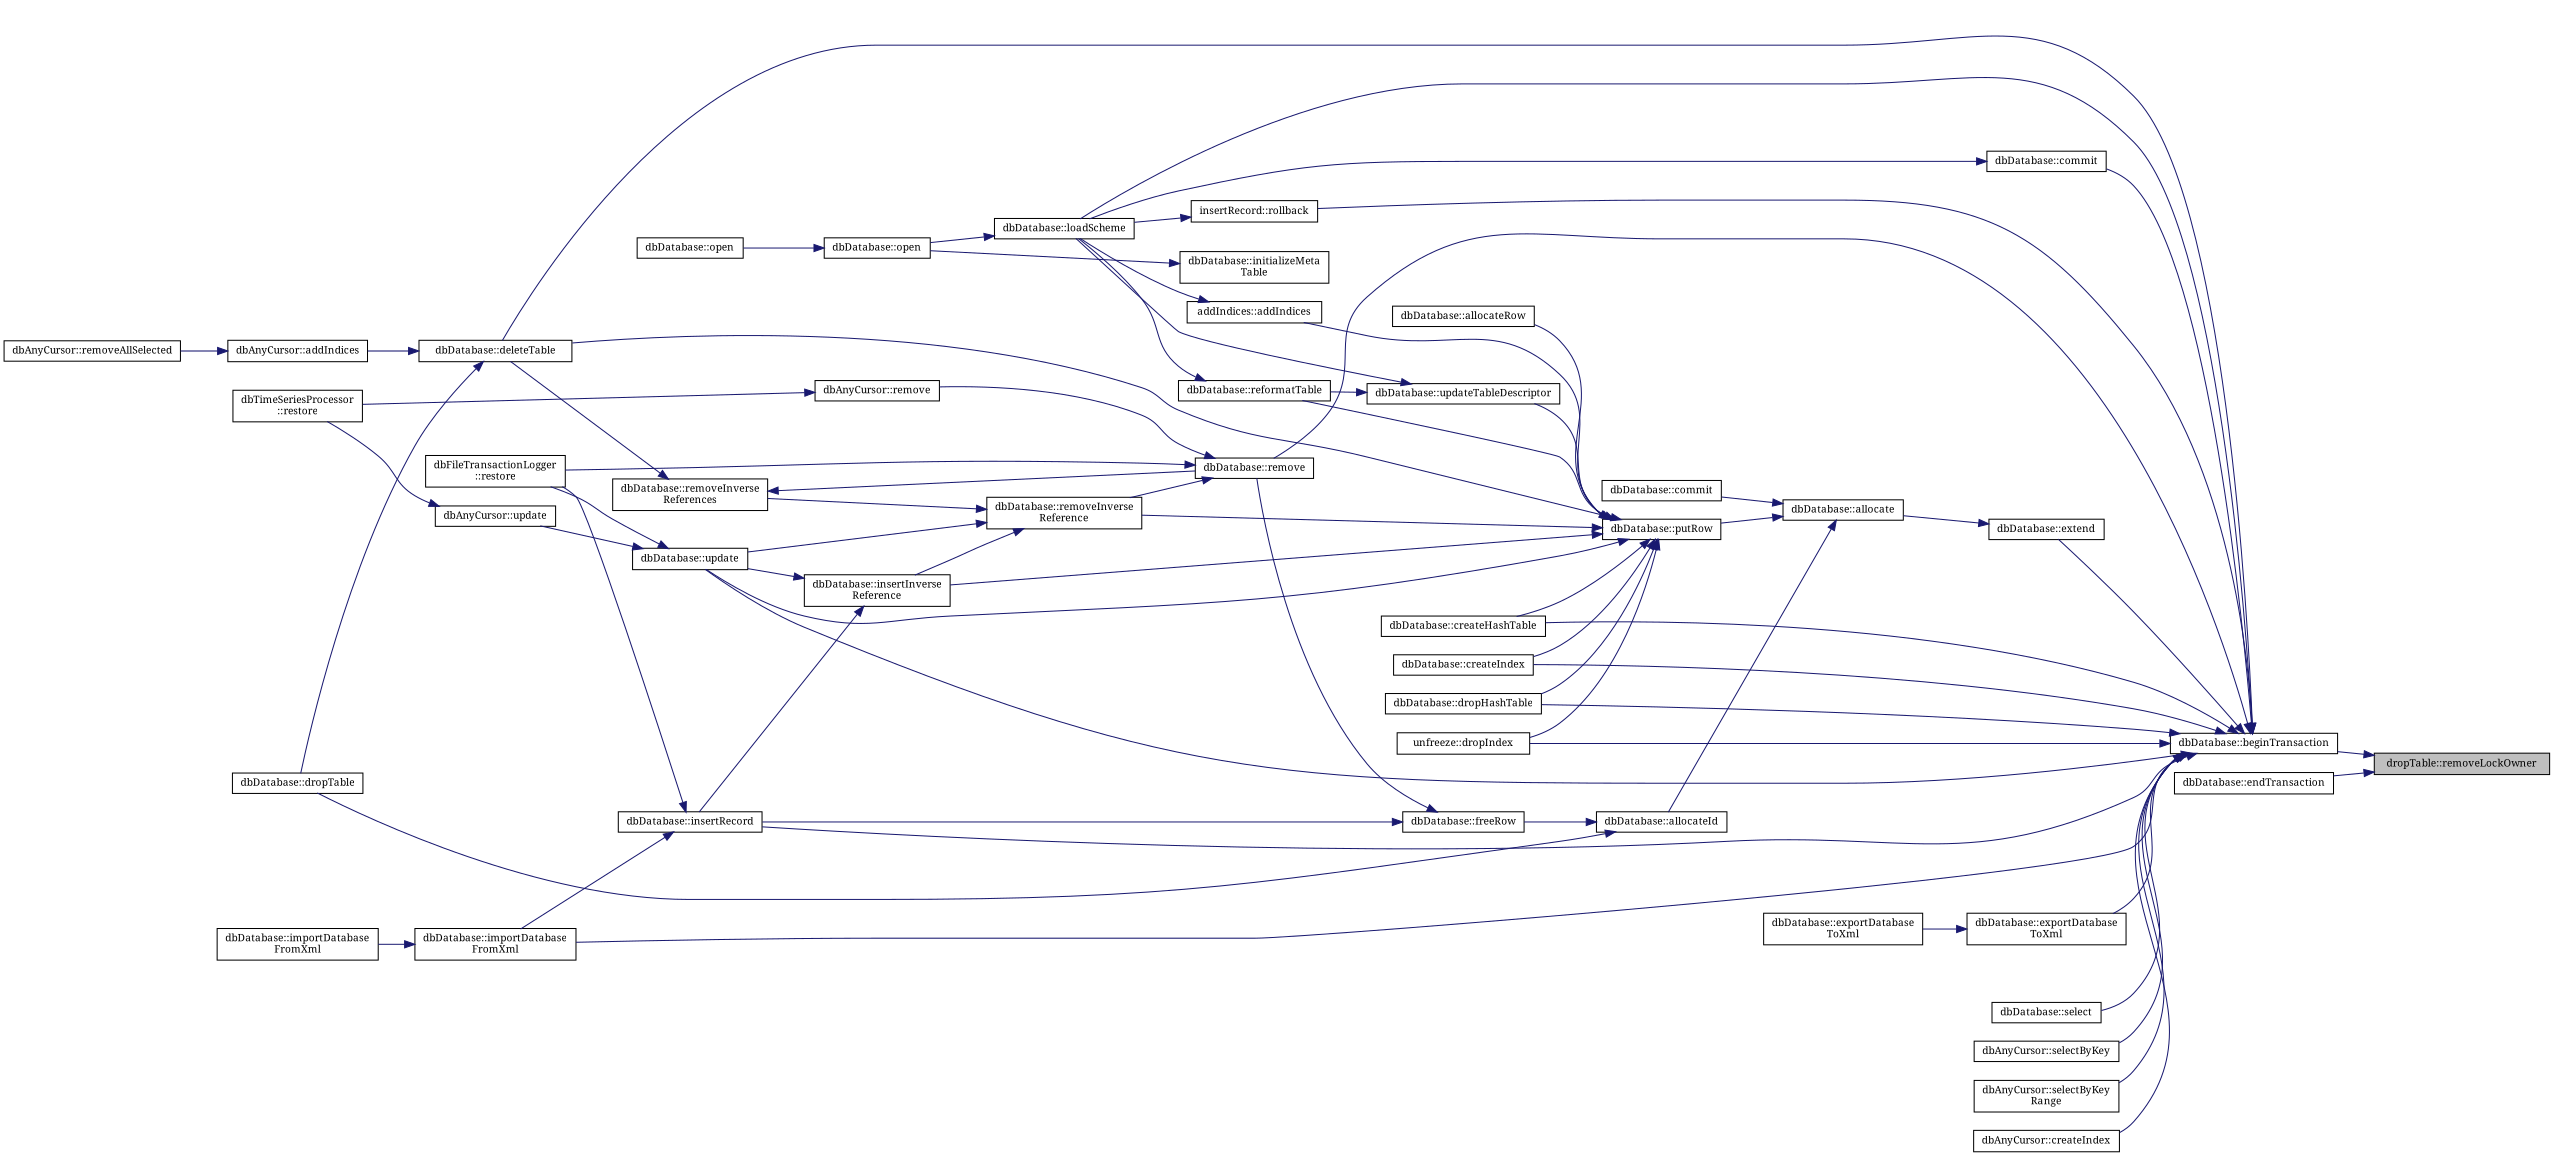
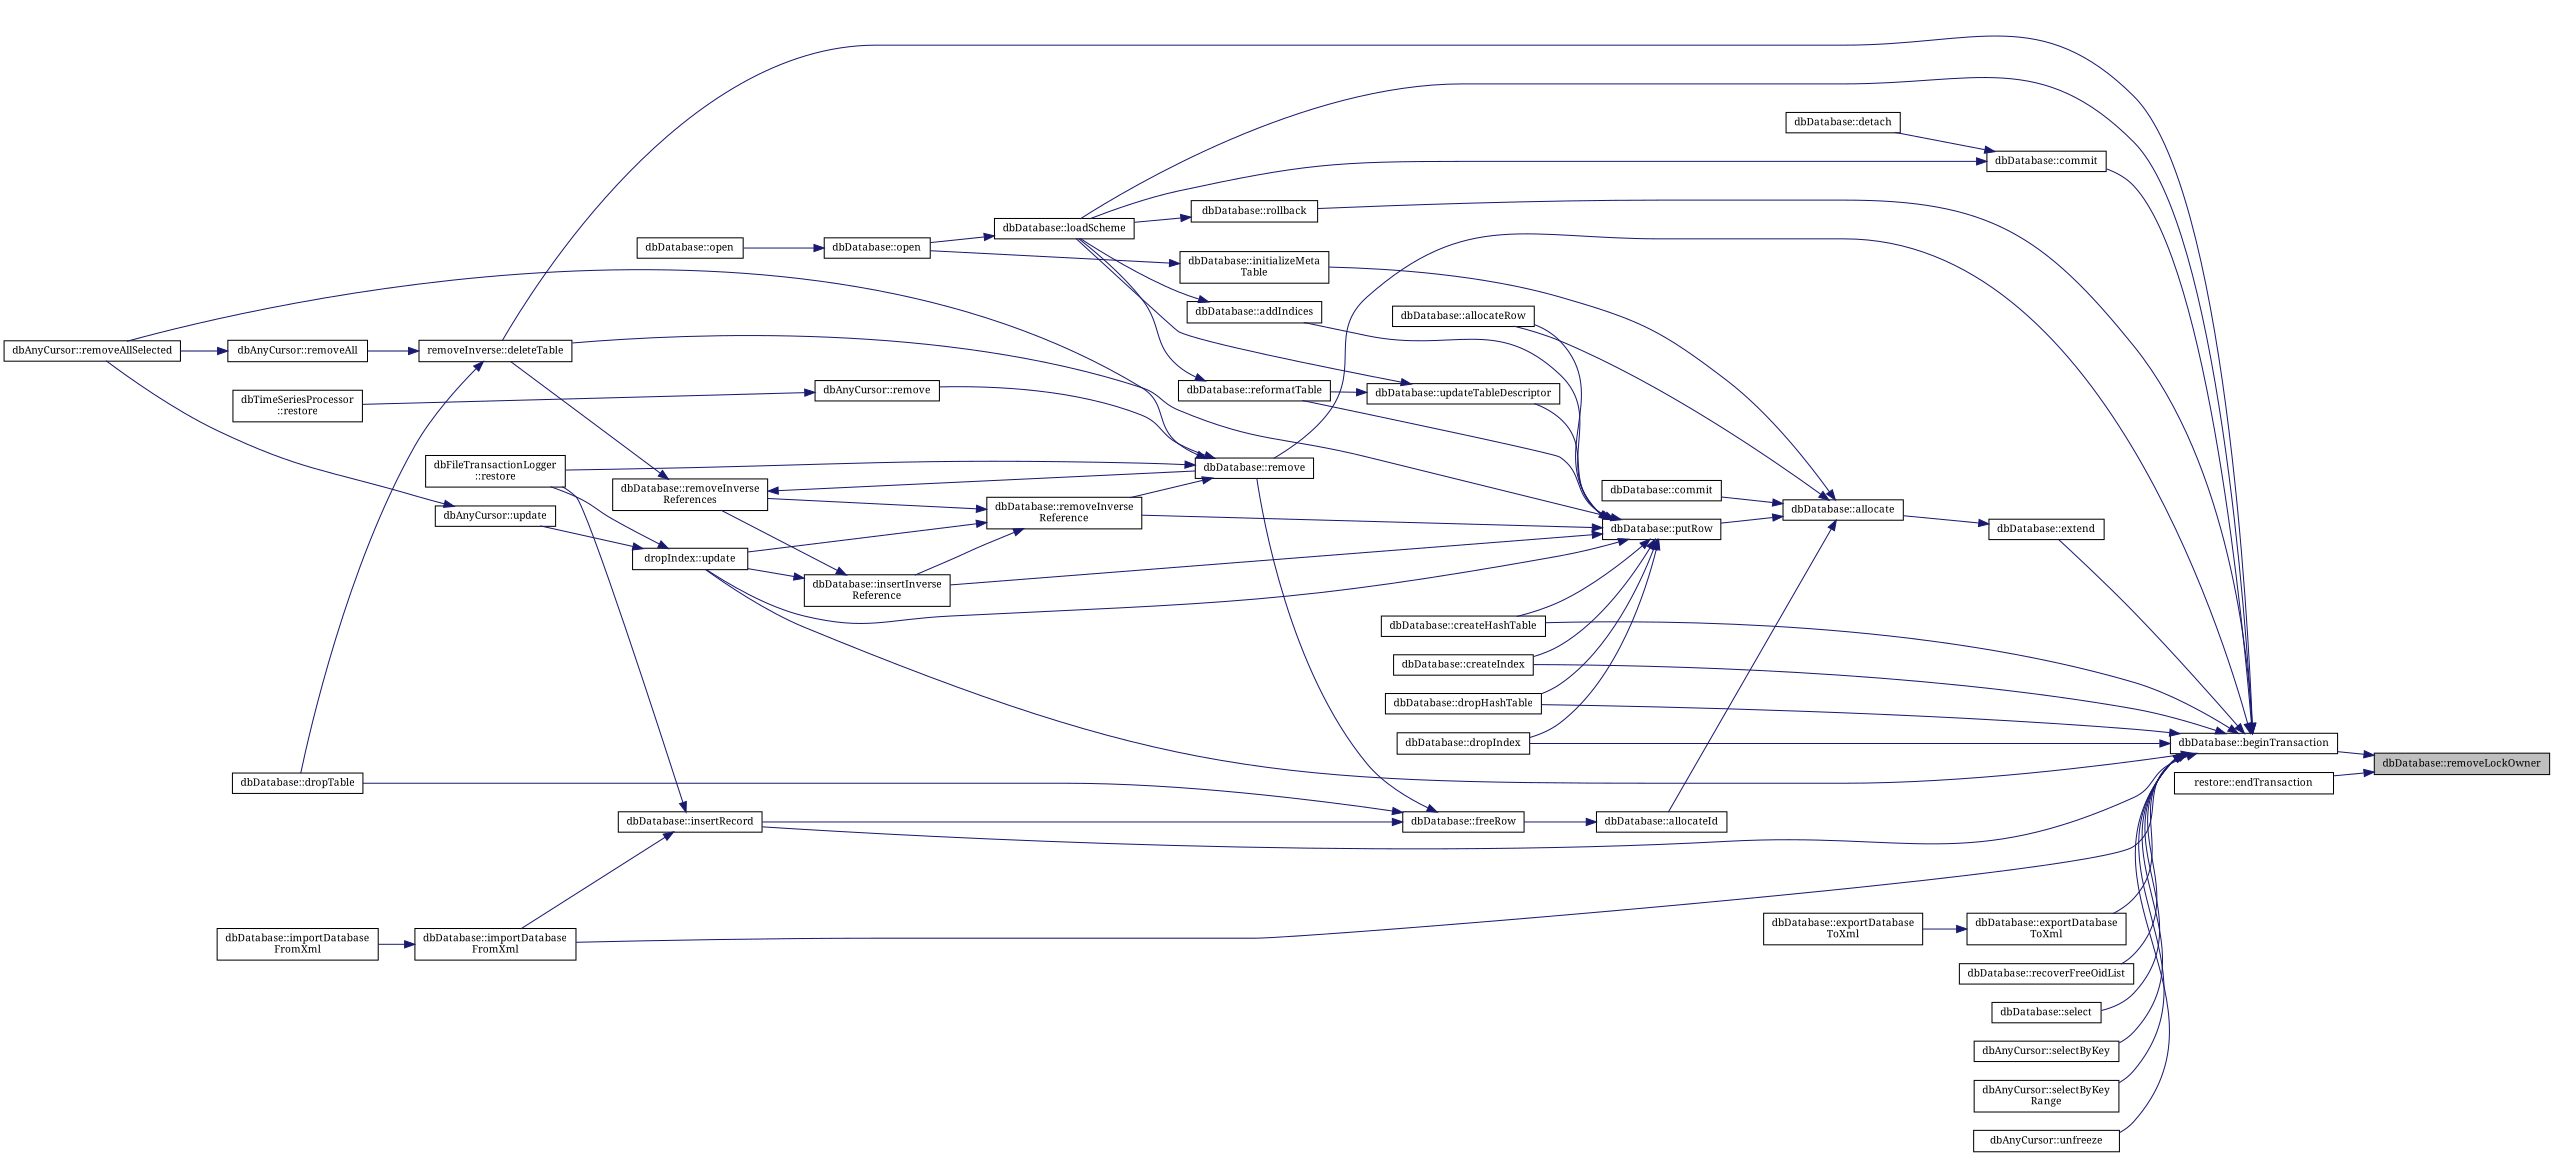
none -> (1843, 123)
(1254, 211) -> (1254, 211)
none -> (686, 271)
(1254, 312) -> (1254, 312)
none -> (1611, 313)
(298, 351) -> (298, 351)
(495, 351) -> (495, 351)
none -> (1673, 398)
(382, 459) -> (266, 452)
(690, 559) -> (690, 559)
(778, 713) -> (779, 540)
(1463, 743) -> (1463, 743)
(2462, 764) -> (2462, 764)
(2254, 783) -> (2254, 783)
(954, 899) -> (878, 783)
none -> (2047, 974)
(2047, 1141) -> (2047, 1141)
